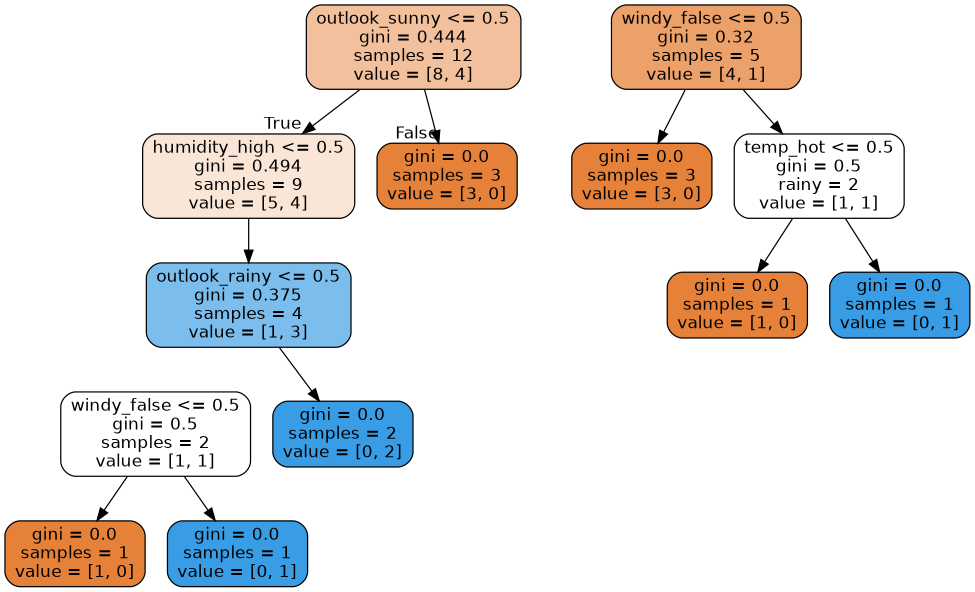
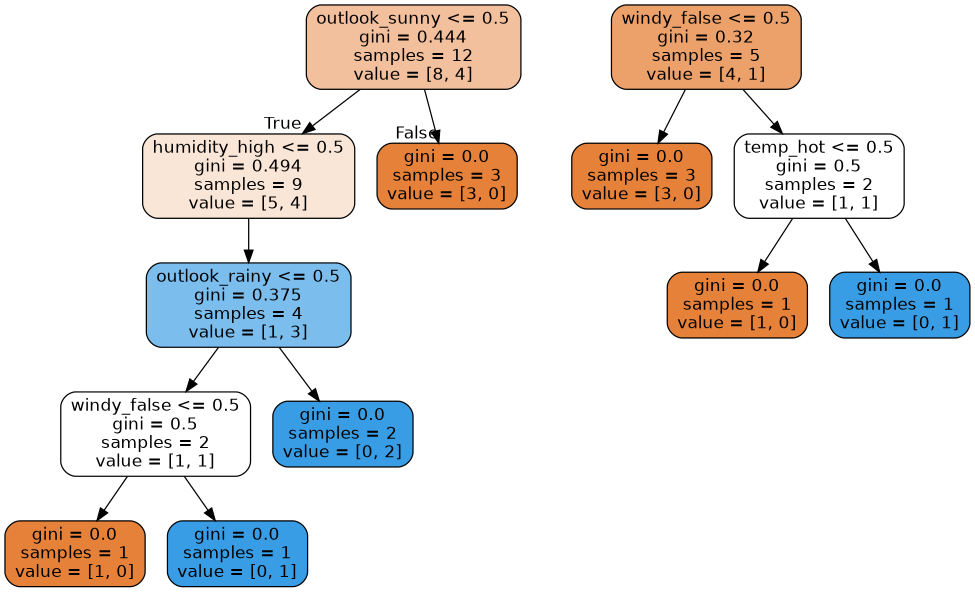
(819, 176) -> (819, 176)
none -> (206, 364)
